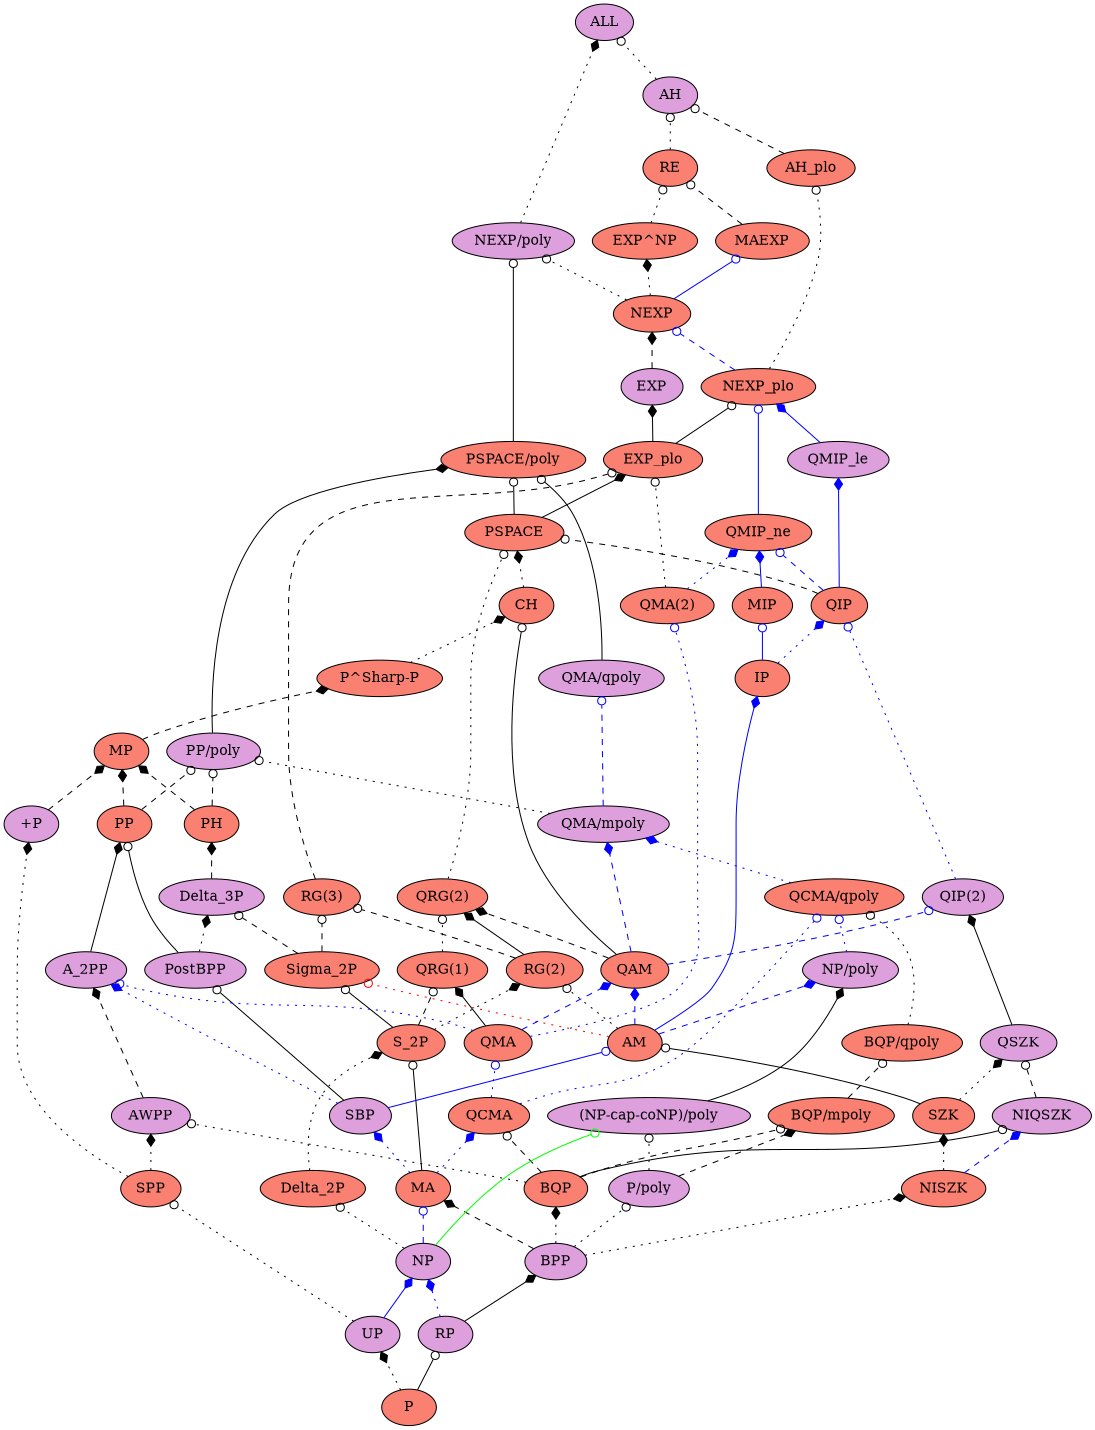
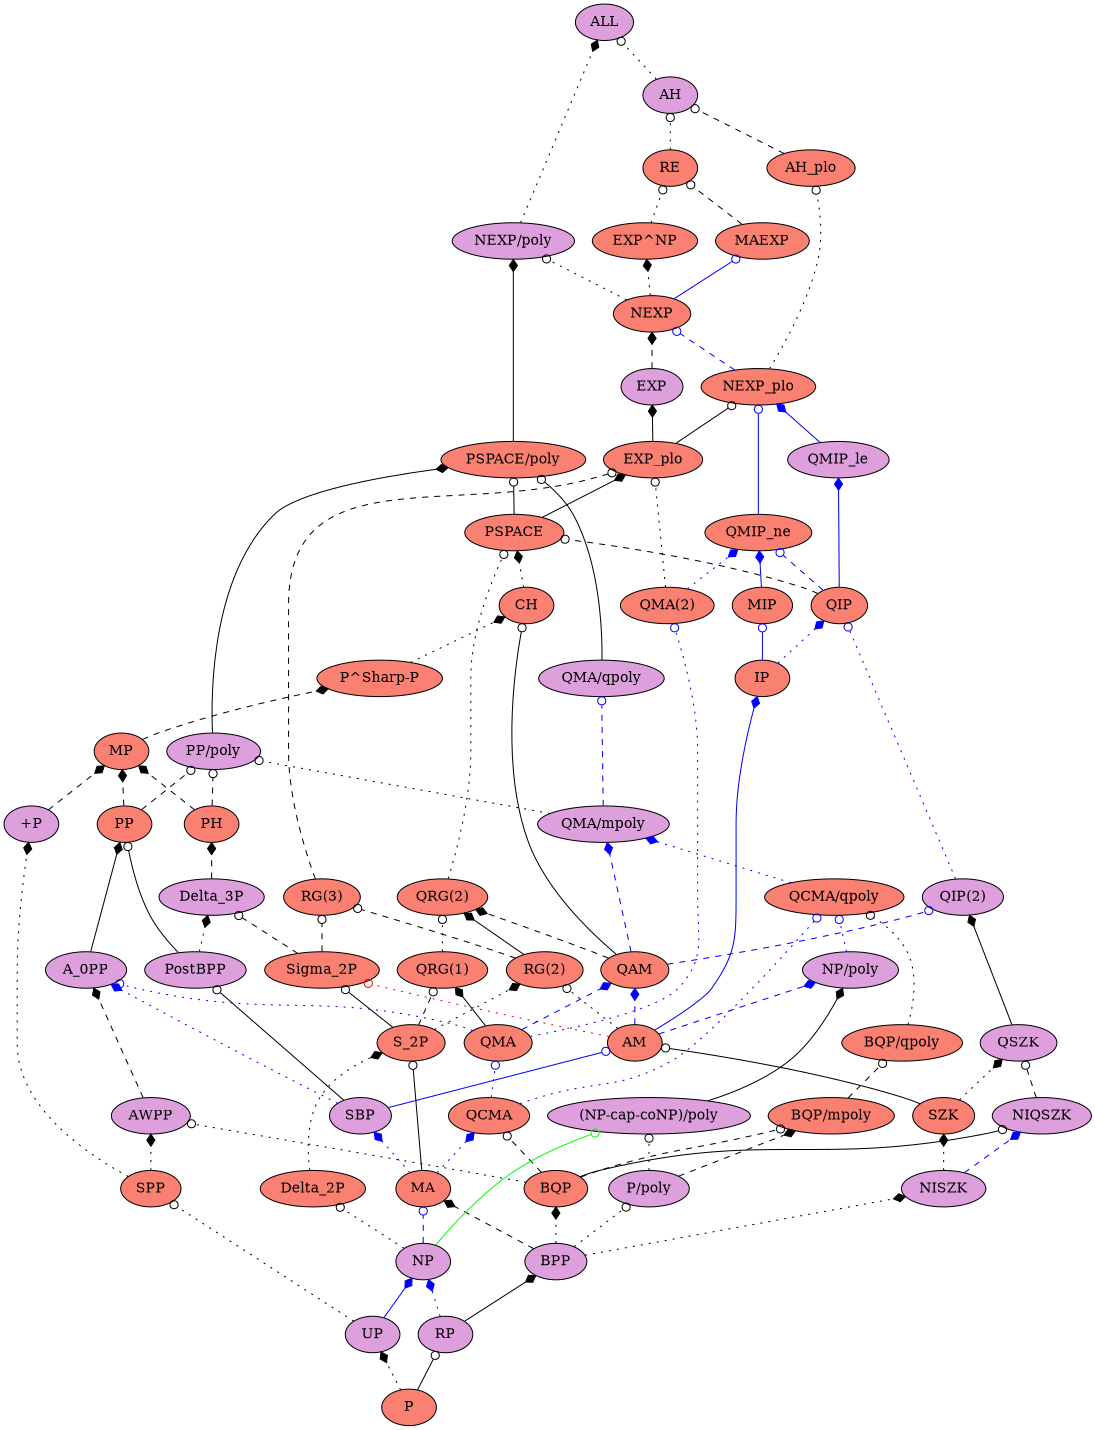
(513, 355) -> (513, 357)
(86, 970) -> (86, 970)
(944, 1189) -> (944, 1189)
